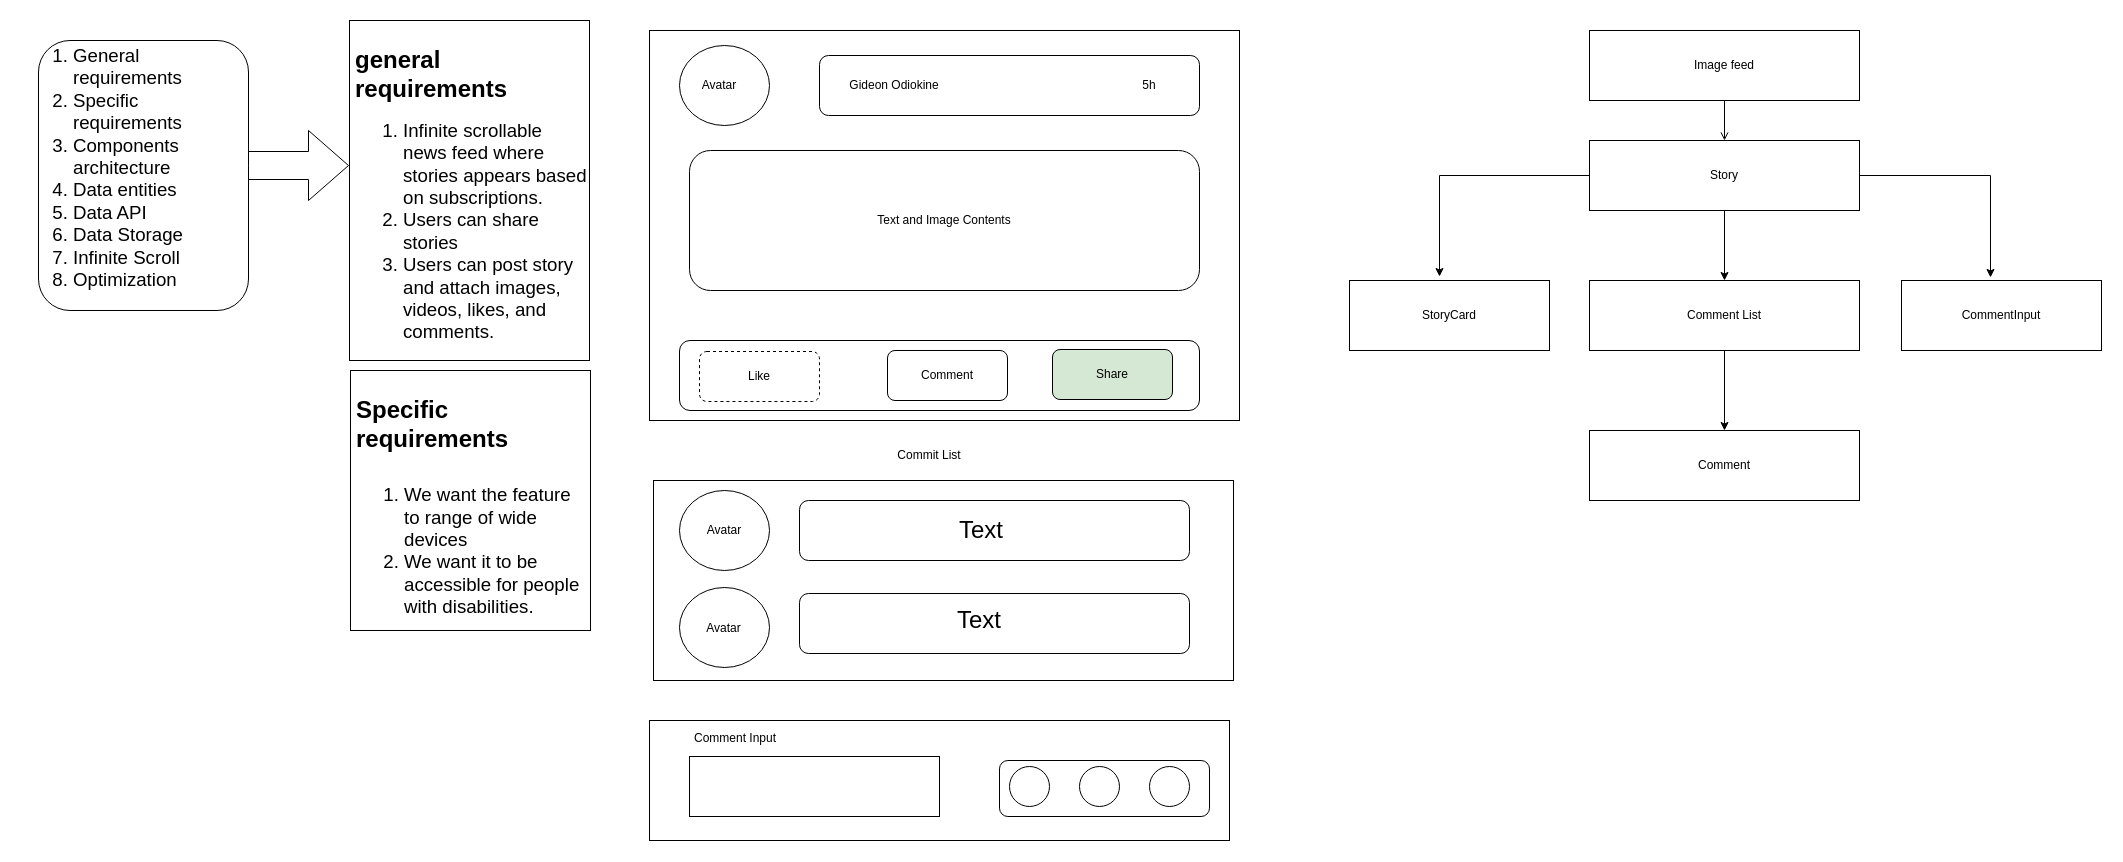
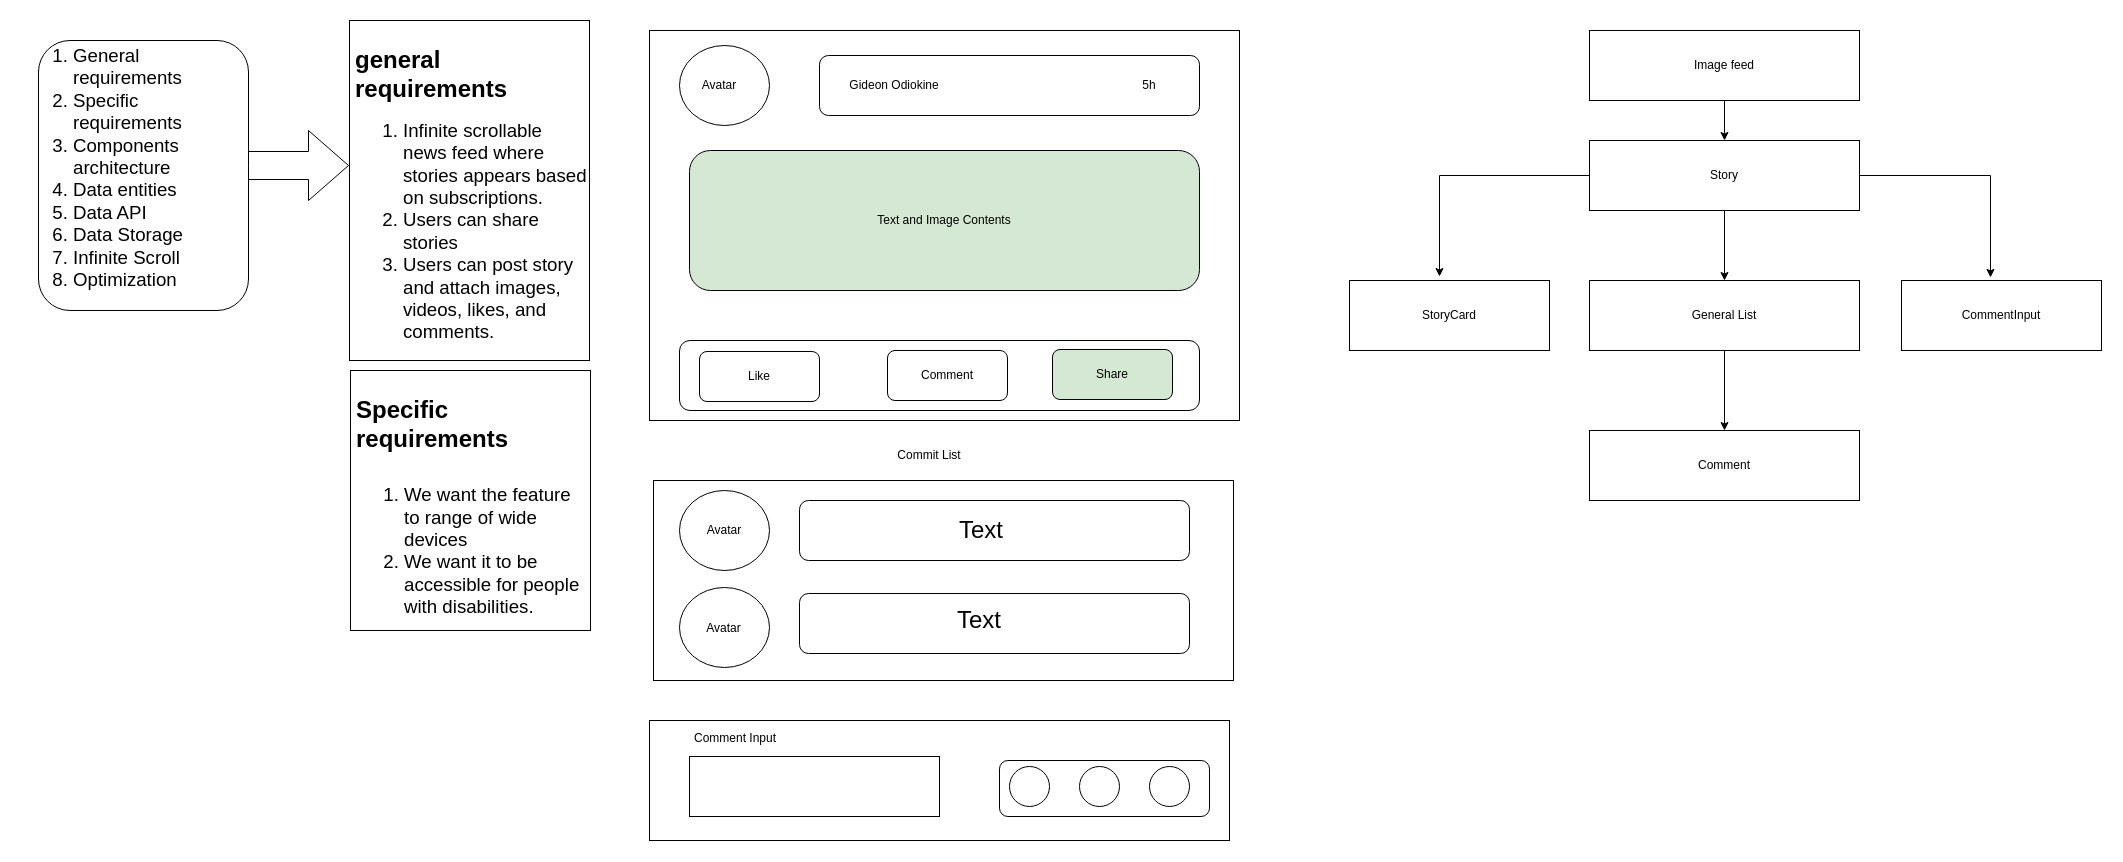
(1725, 134) -> (1725, 132)
(945, 221) -> (945, 221)
(1725, 316) -> (1725, 316)
(760, 377) -> (760, 377)
